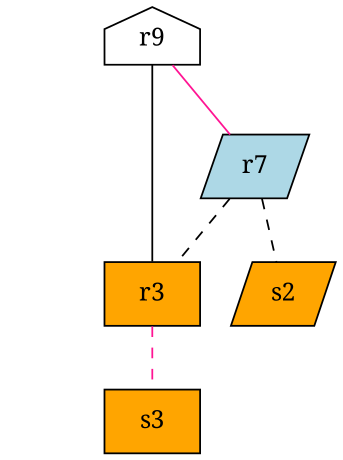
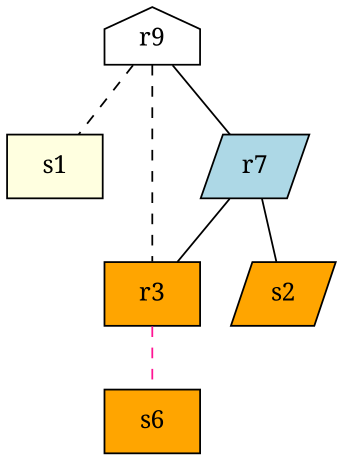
(201, 100) -> (201, 100)
(152, 163) -> (152, 163)
none -> (55, 166)
(203, 230) -> (203, 230)
(269, 230) -> (269, 230)
(152, 421) -> (152, 421)
